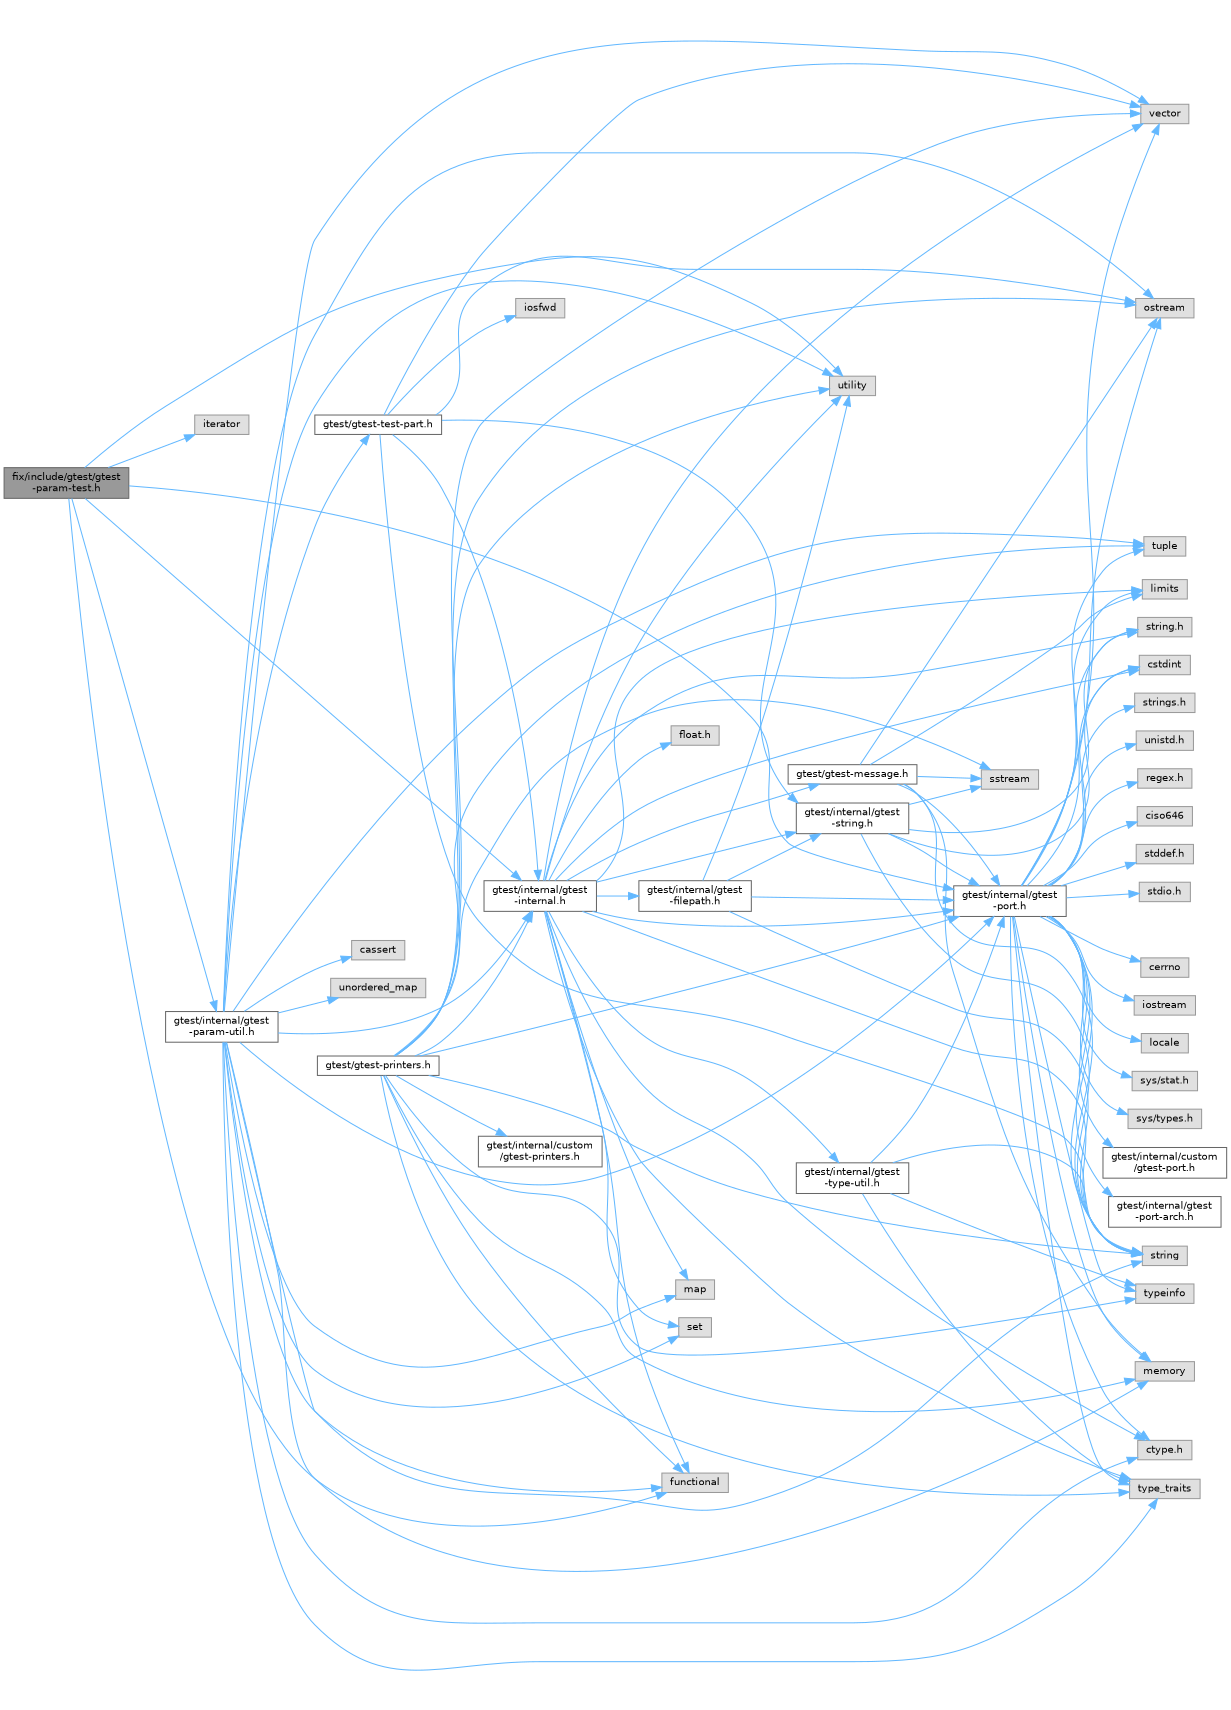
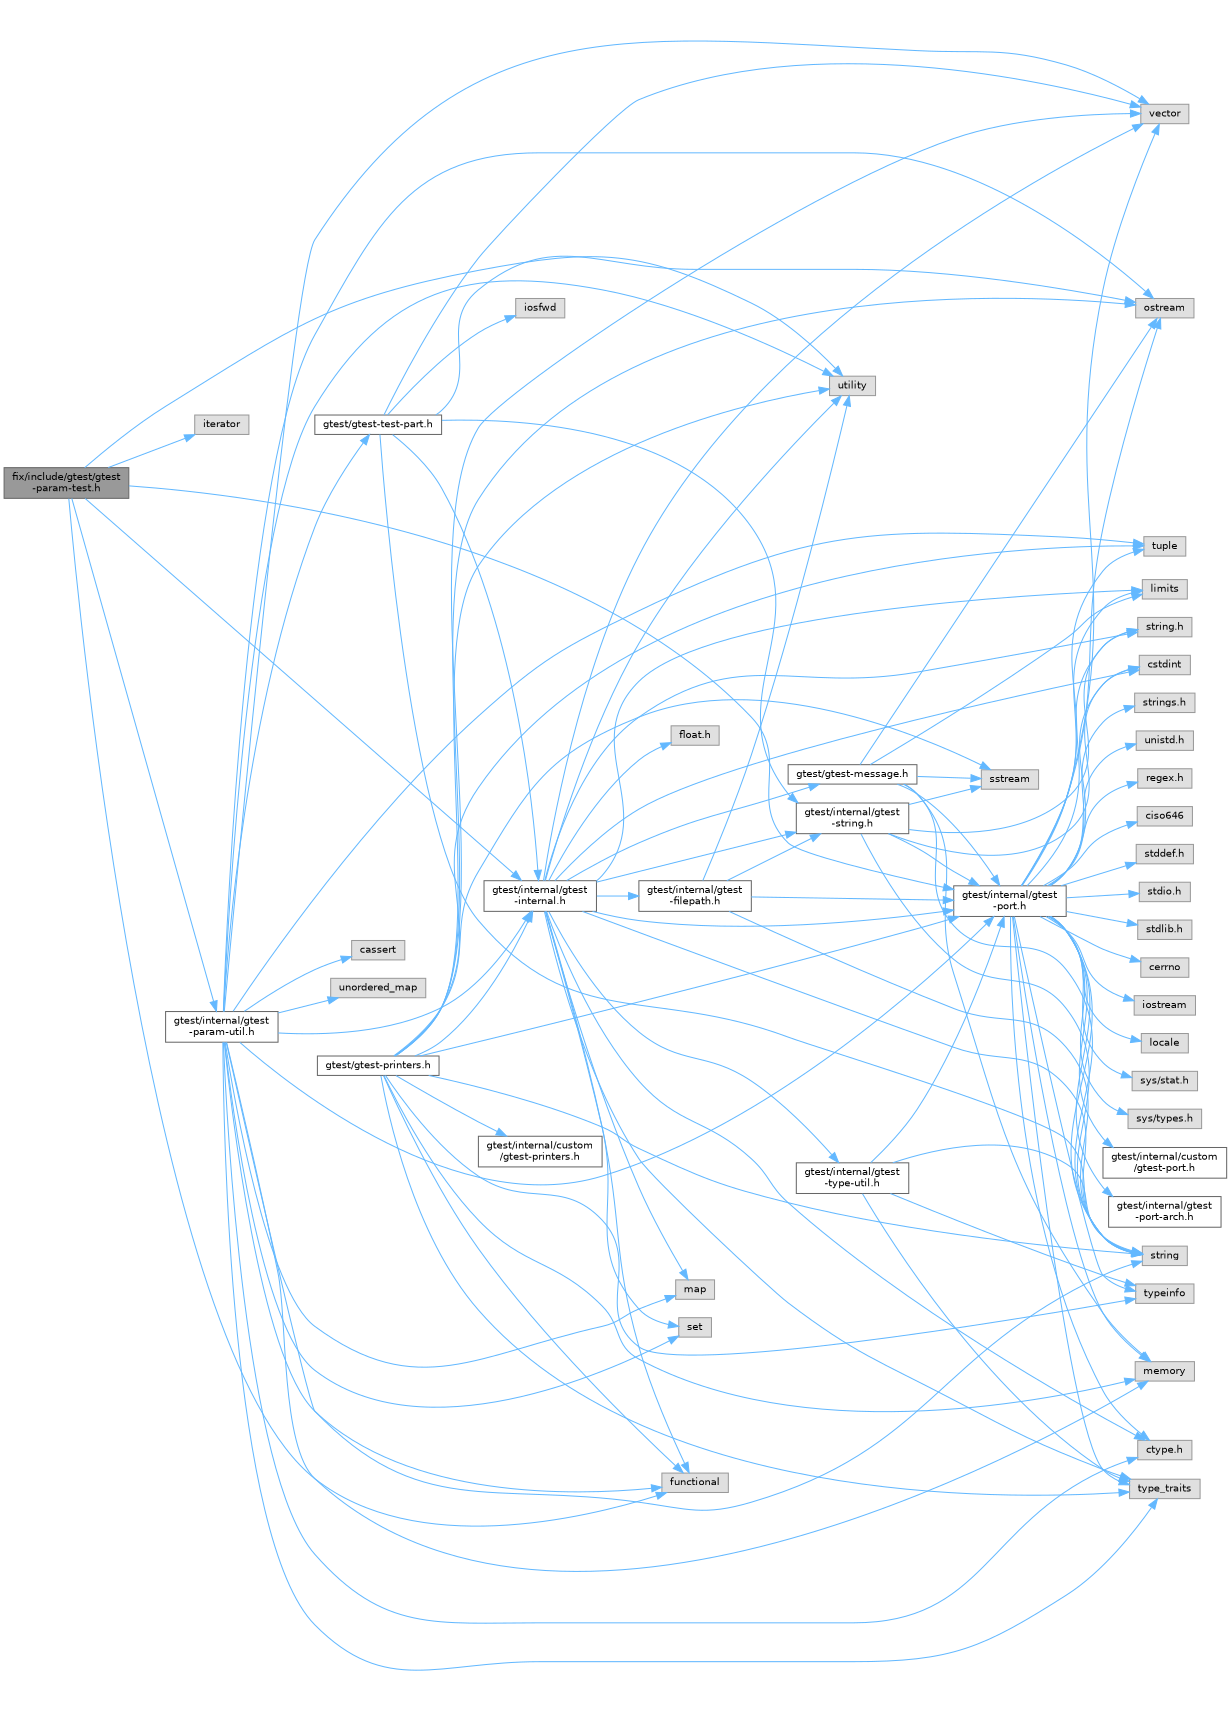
none -> (1165, 930)
